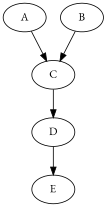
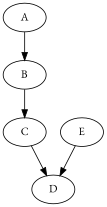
(37, 43) -> (25, 42)
(53, 157) -> (69, 157)
